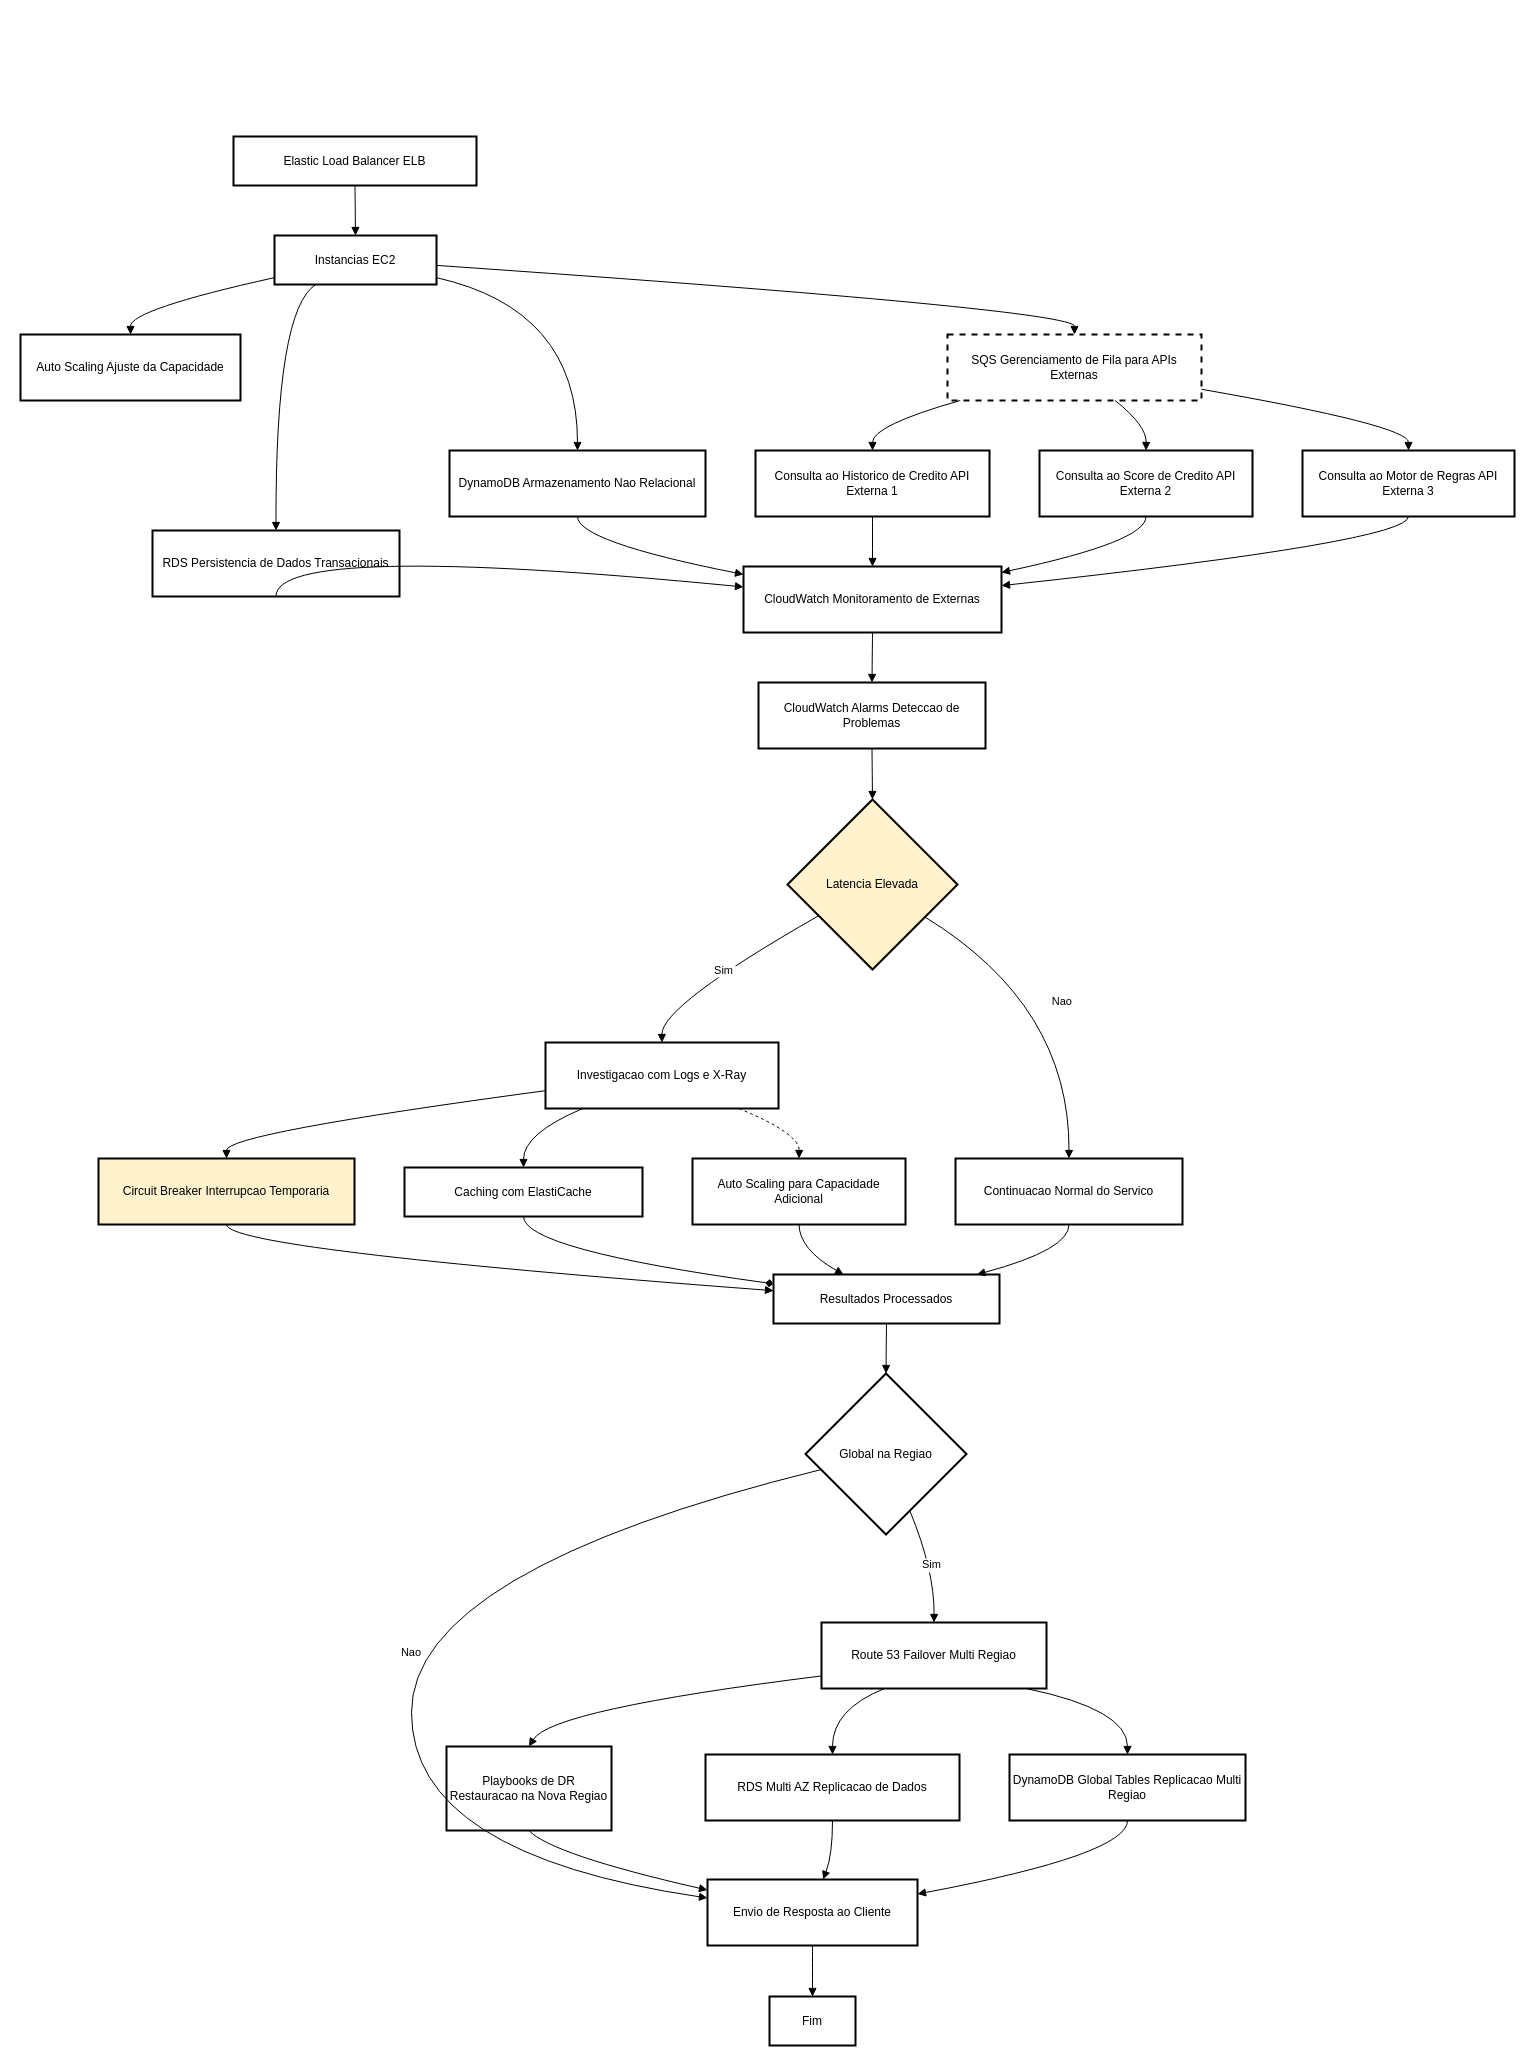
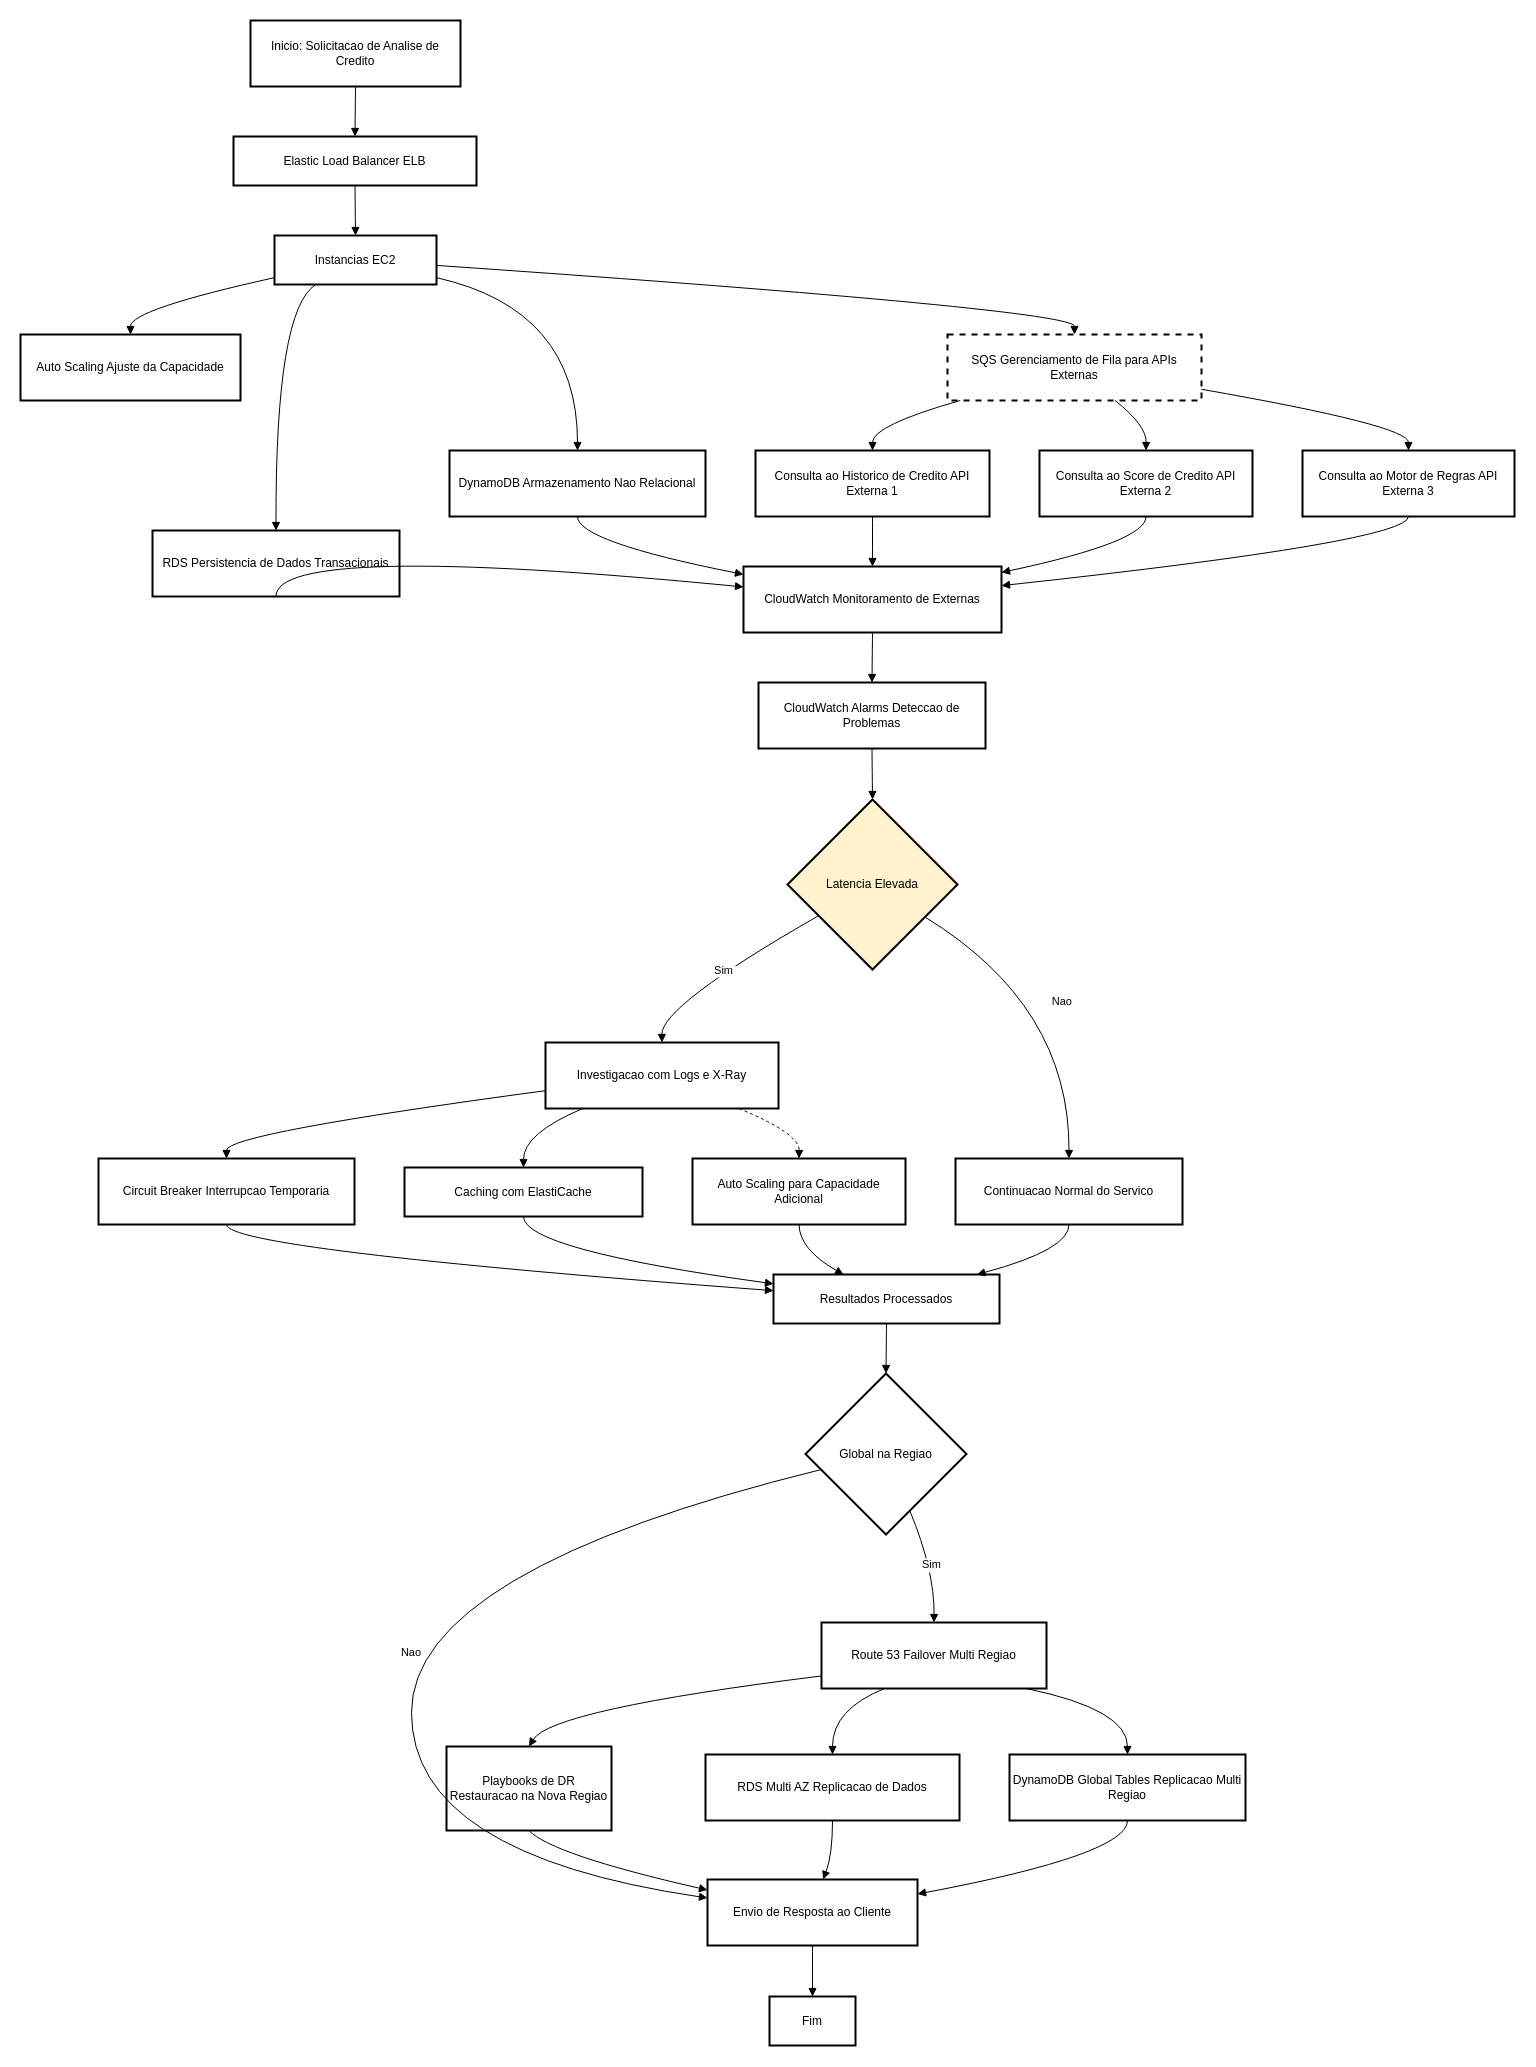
none -> (356, 54)
none -> (355, 108)
(227, 1192) -> (227, 1192)
(764, 1282) -> (764, 1283)
